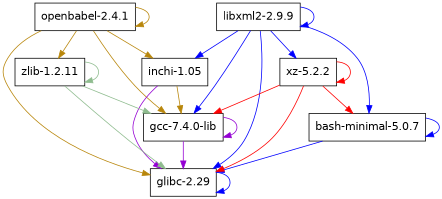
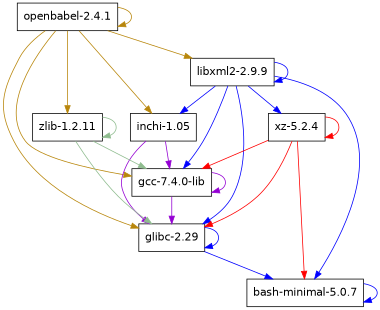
none -> (146, 43)
(308, 72) -> (297, 127)
(178, 96) -> (167, 151)
(273, 155) -> (235, 264)
